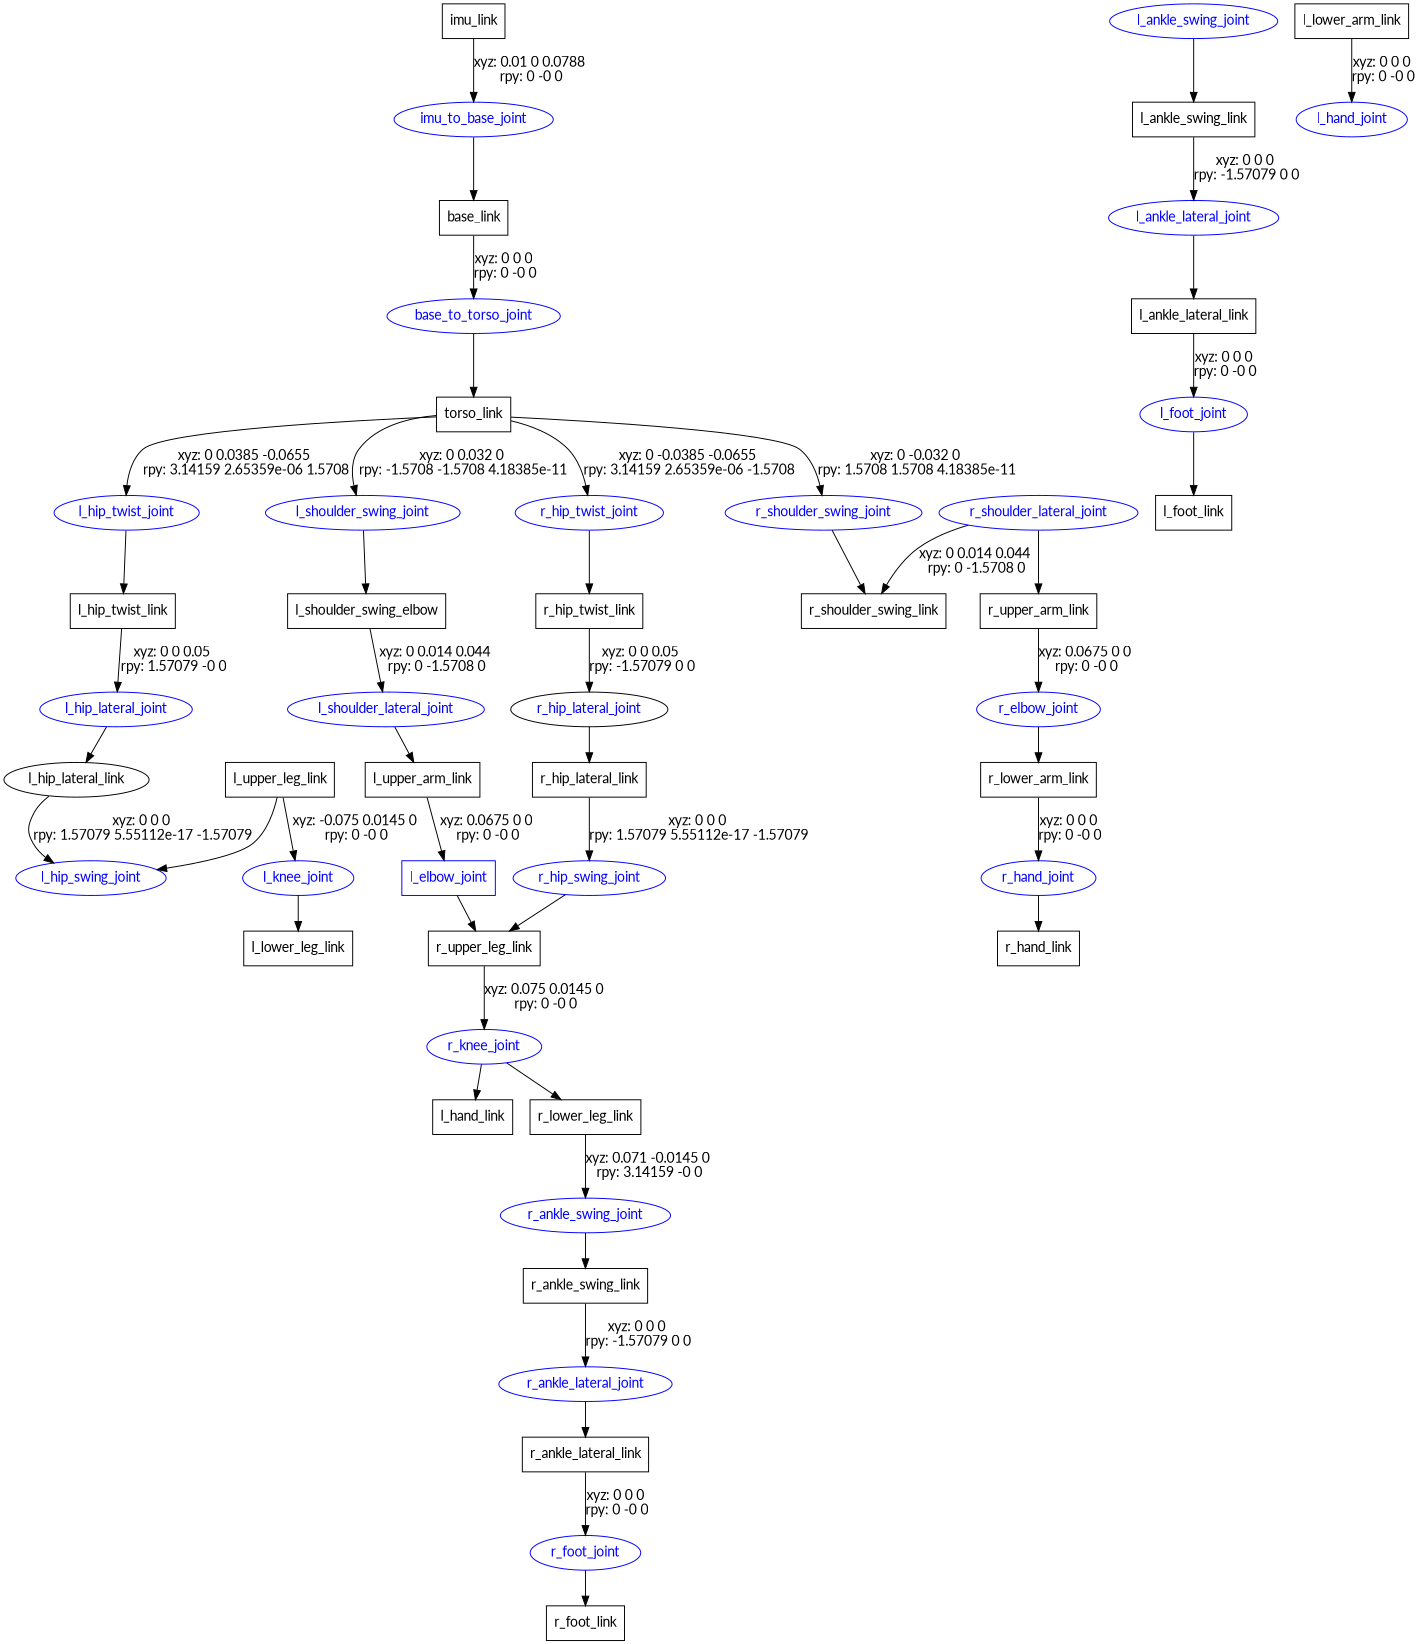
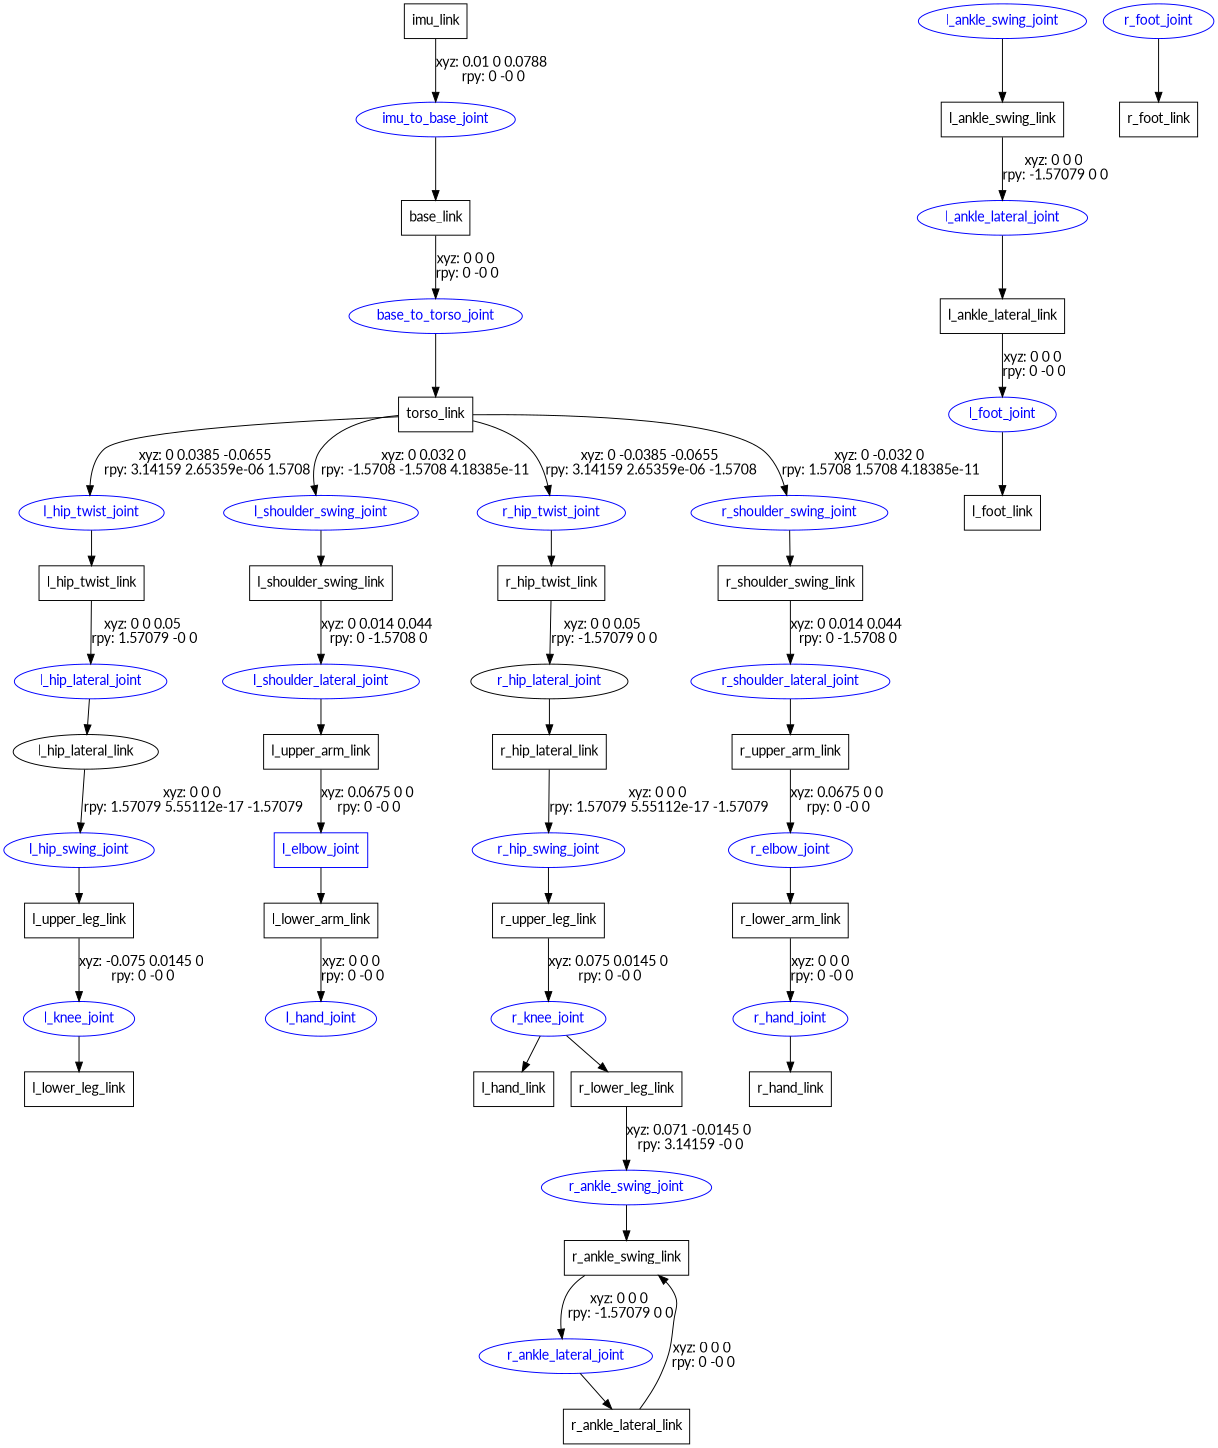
(921, 546) -> (790, 627)
(367, 611) -> (321, 583)
(237, 852) -> (79, 881)
(464, 909) -> (321, 881)
(585, 1499) -> (670, 1347)
